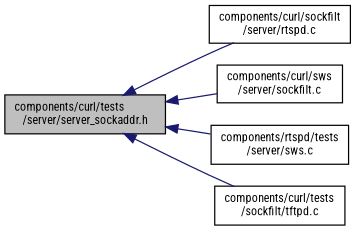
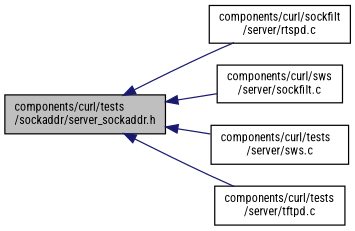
(85, 114) -> (85, 114)
(280, 145) -> (280, 145)
(280, 206) -> (280, 206)
